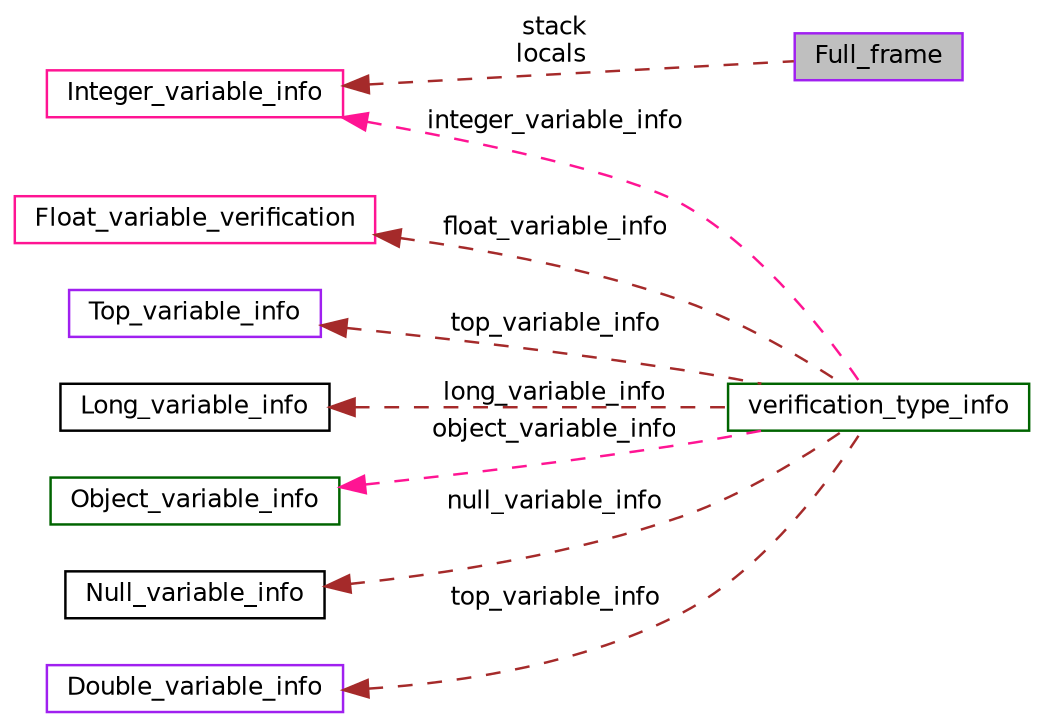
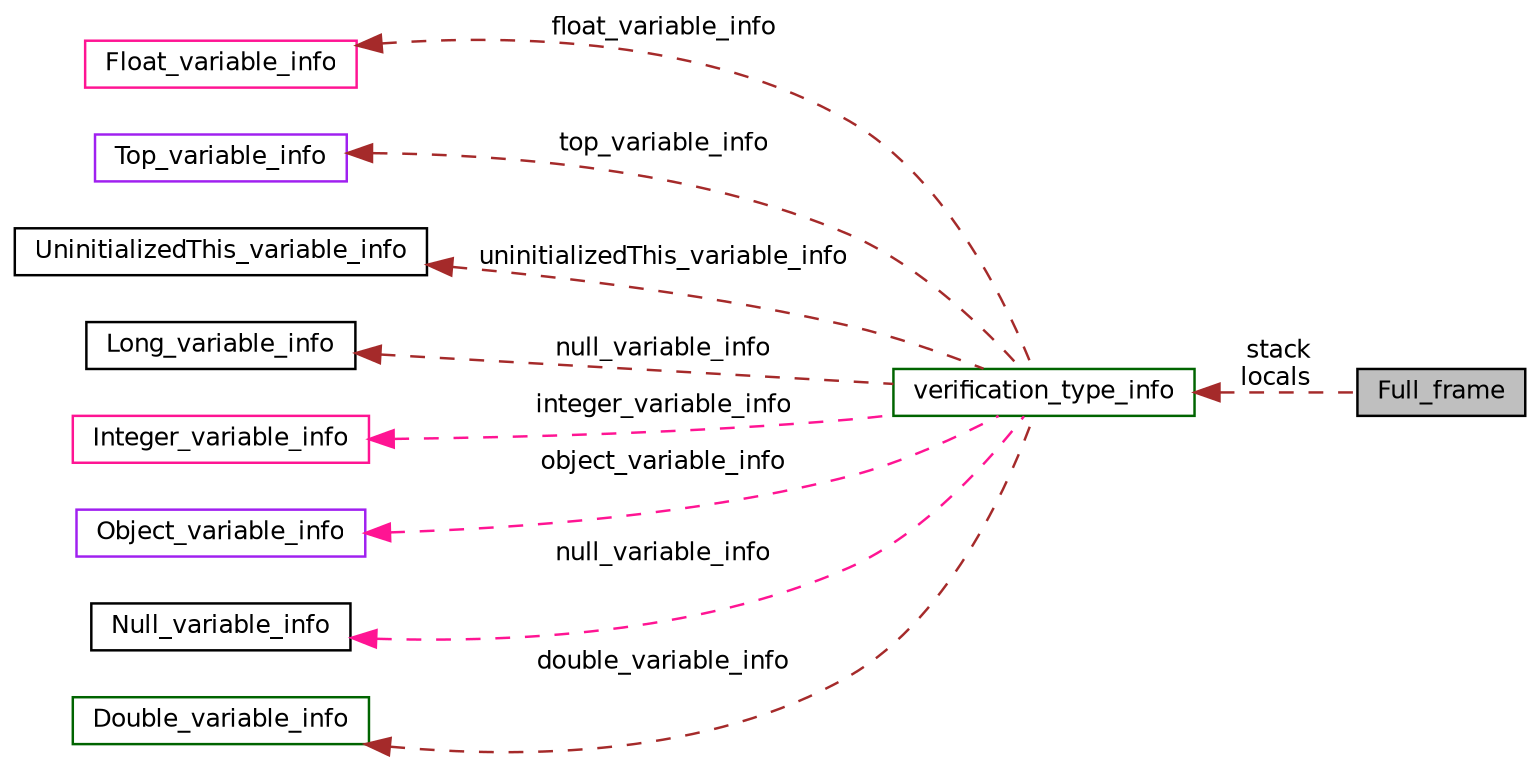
(879, 57) -> (1441, 392)
(581, 73) -> (1289, 392)
(195, 220) -> (221, 64)
none -> (221, 252)
(552, 394) -> (660, 349)
(195, 501) -> (221, 533)
(607, 539) -> (732, 607)
(552, 599) -> (660, 663)
(195, 689) -> (221, 721)
